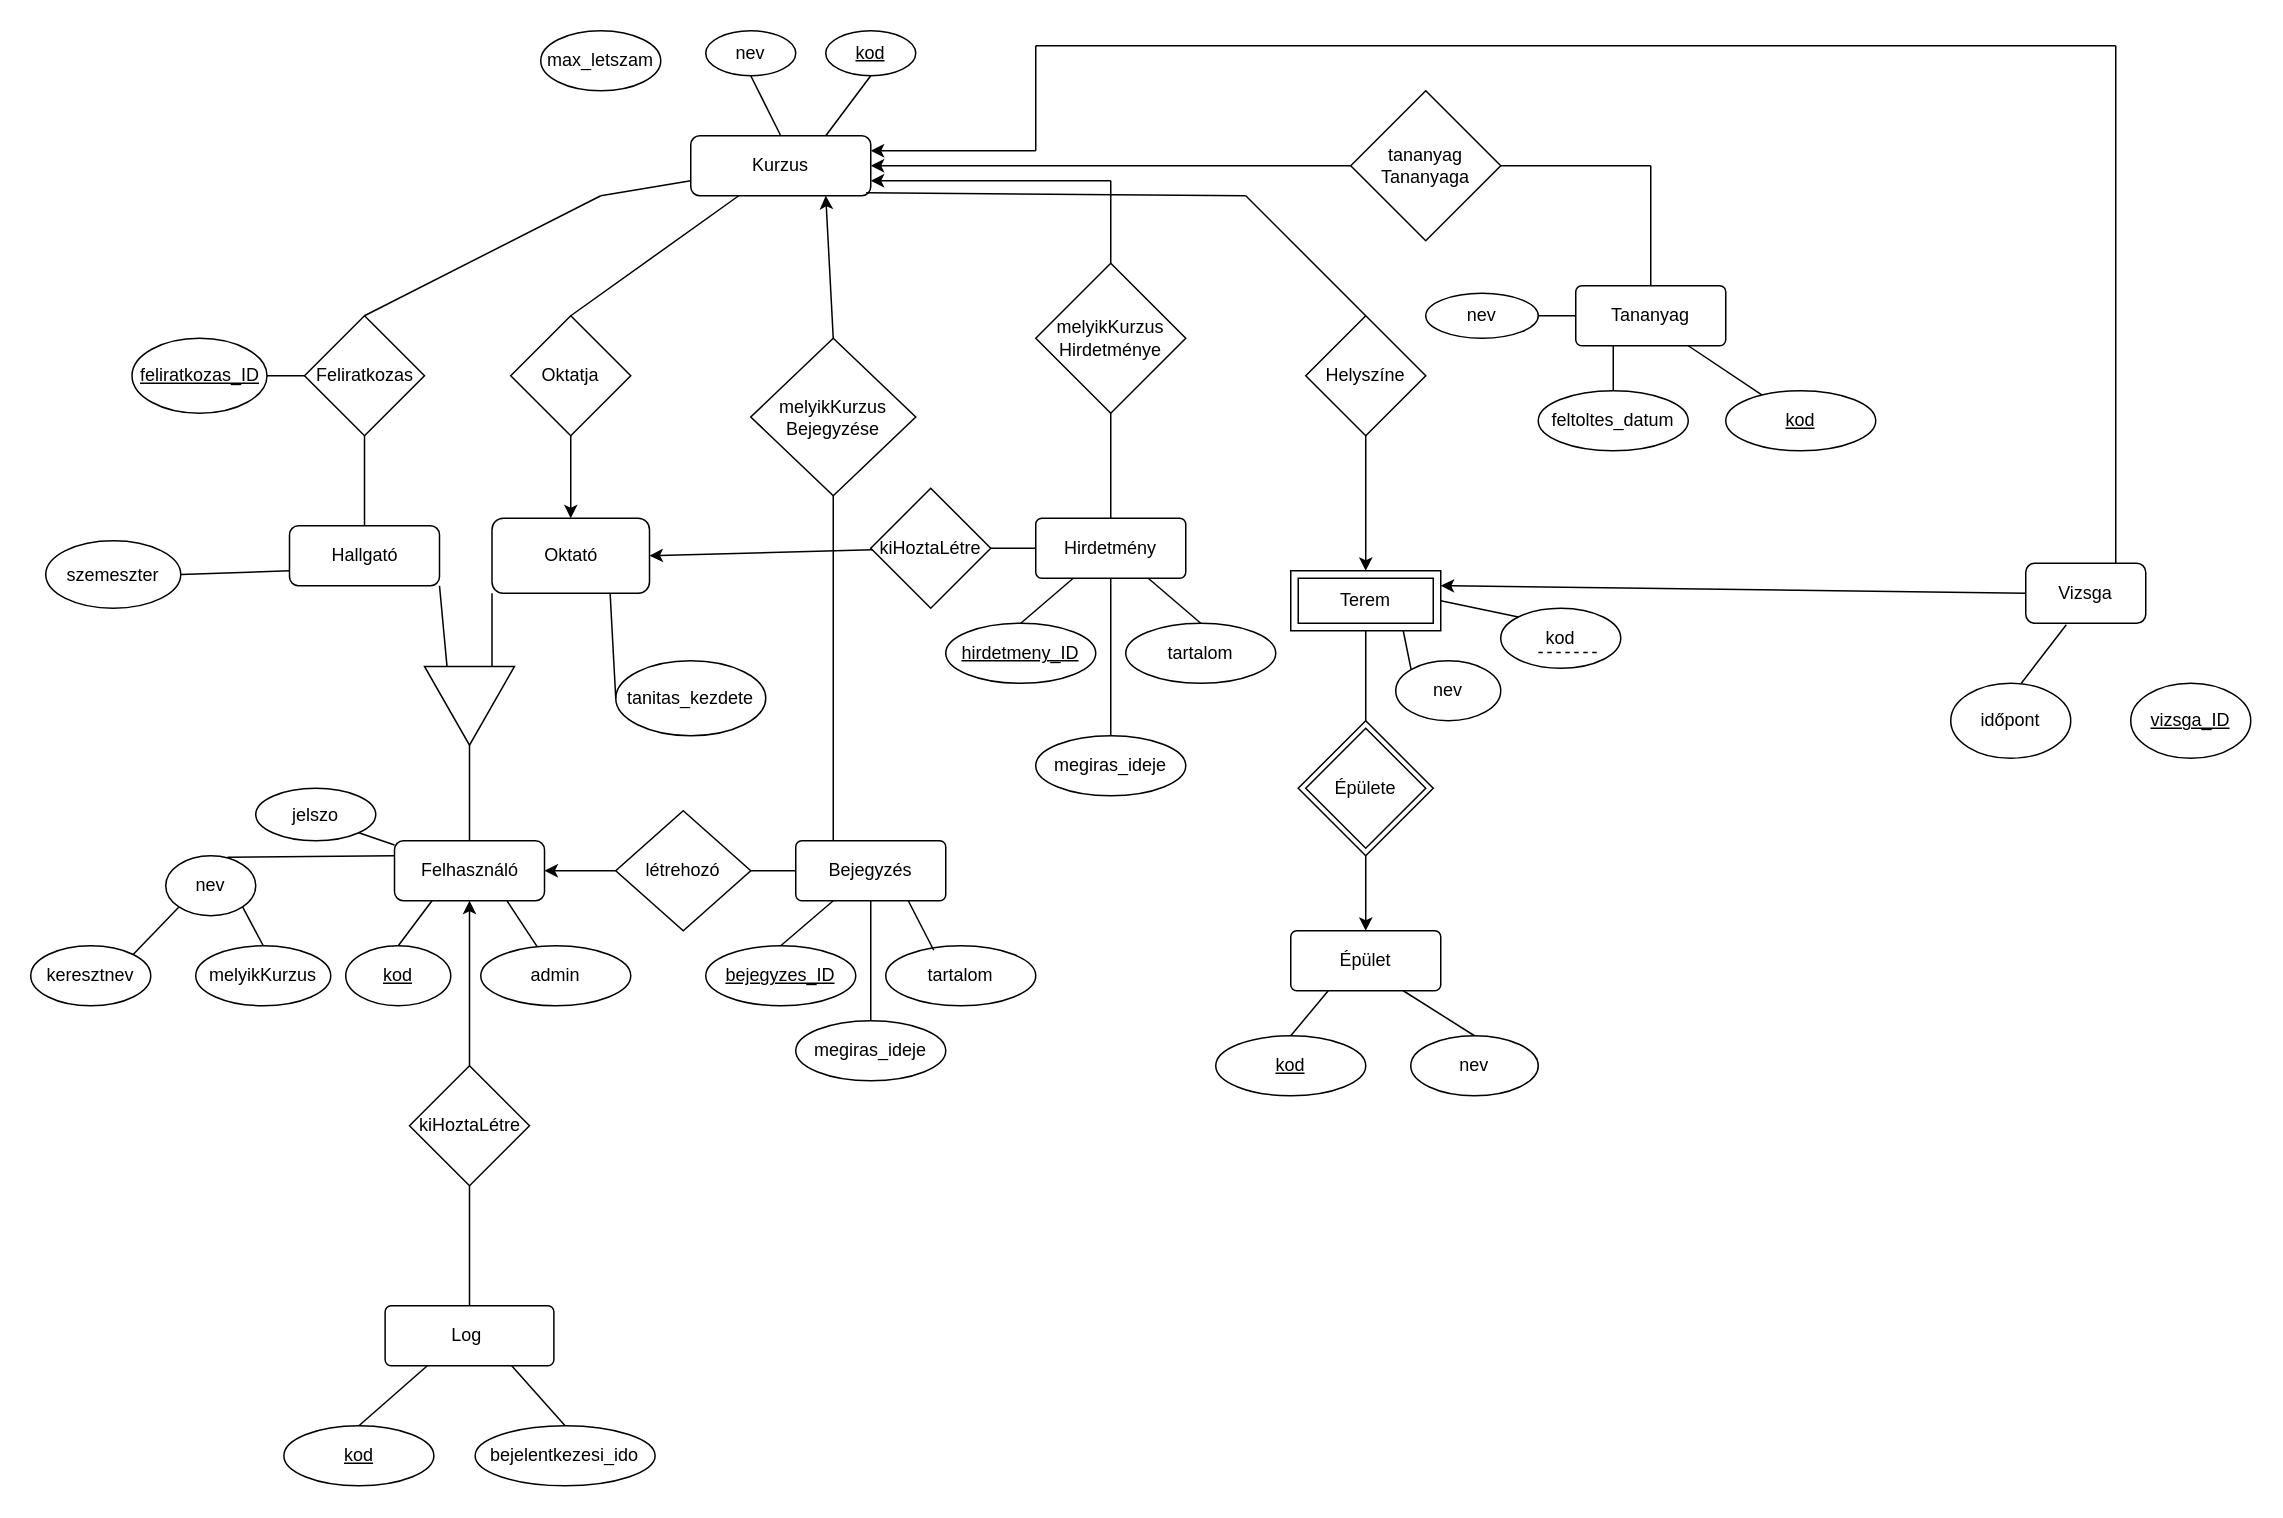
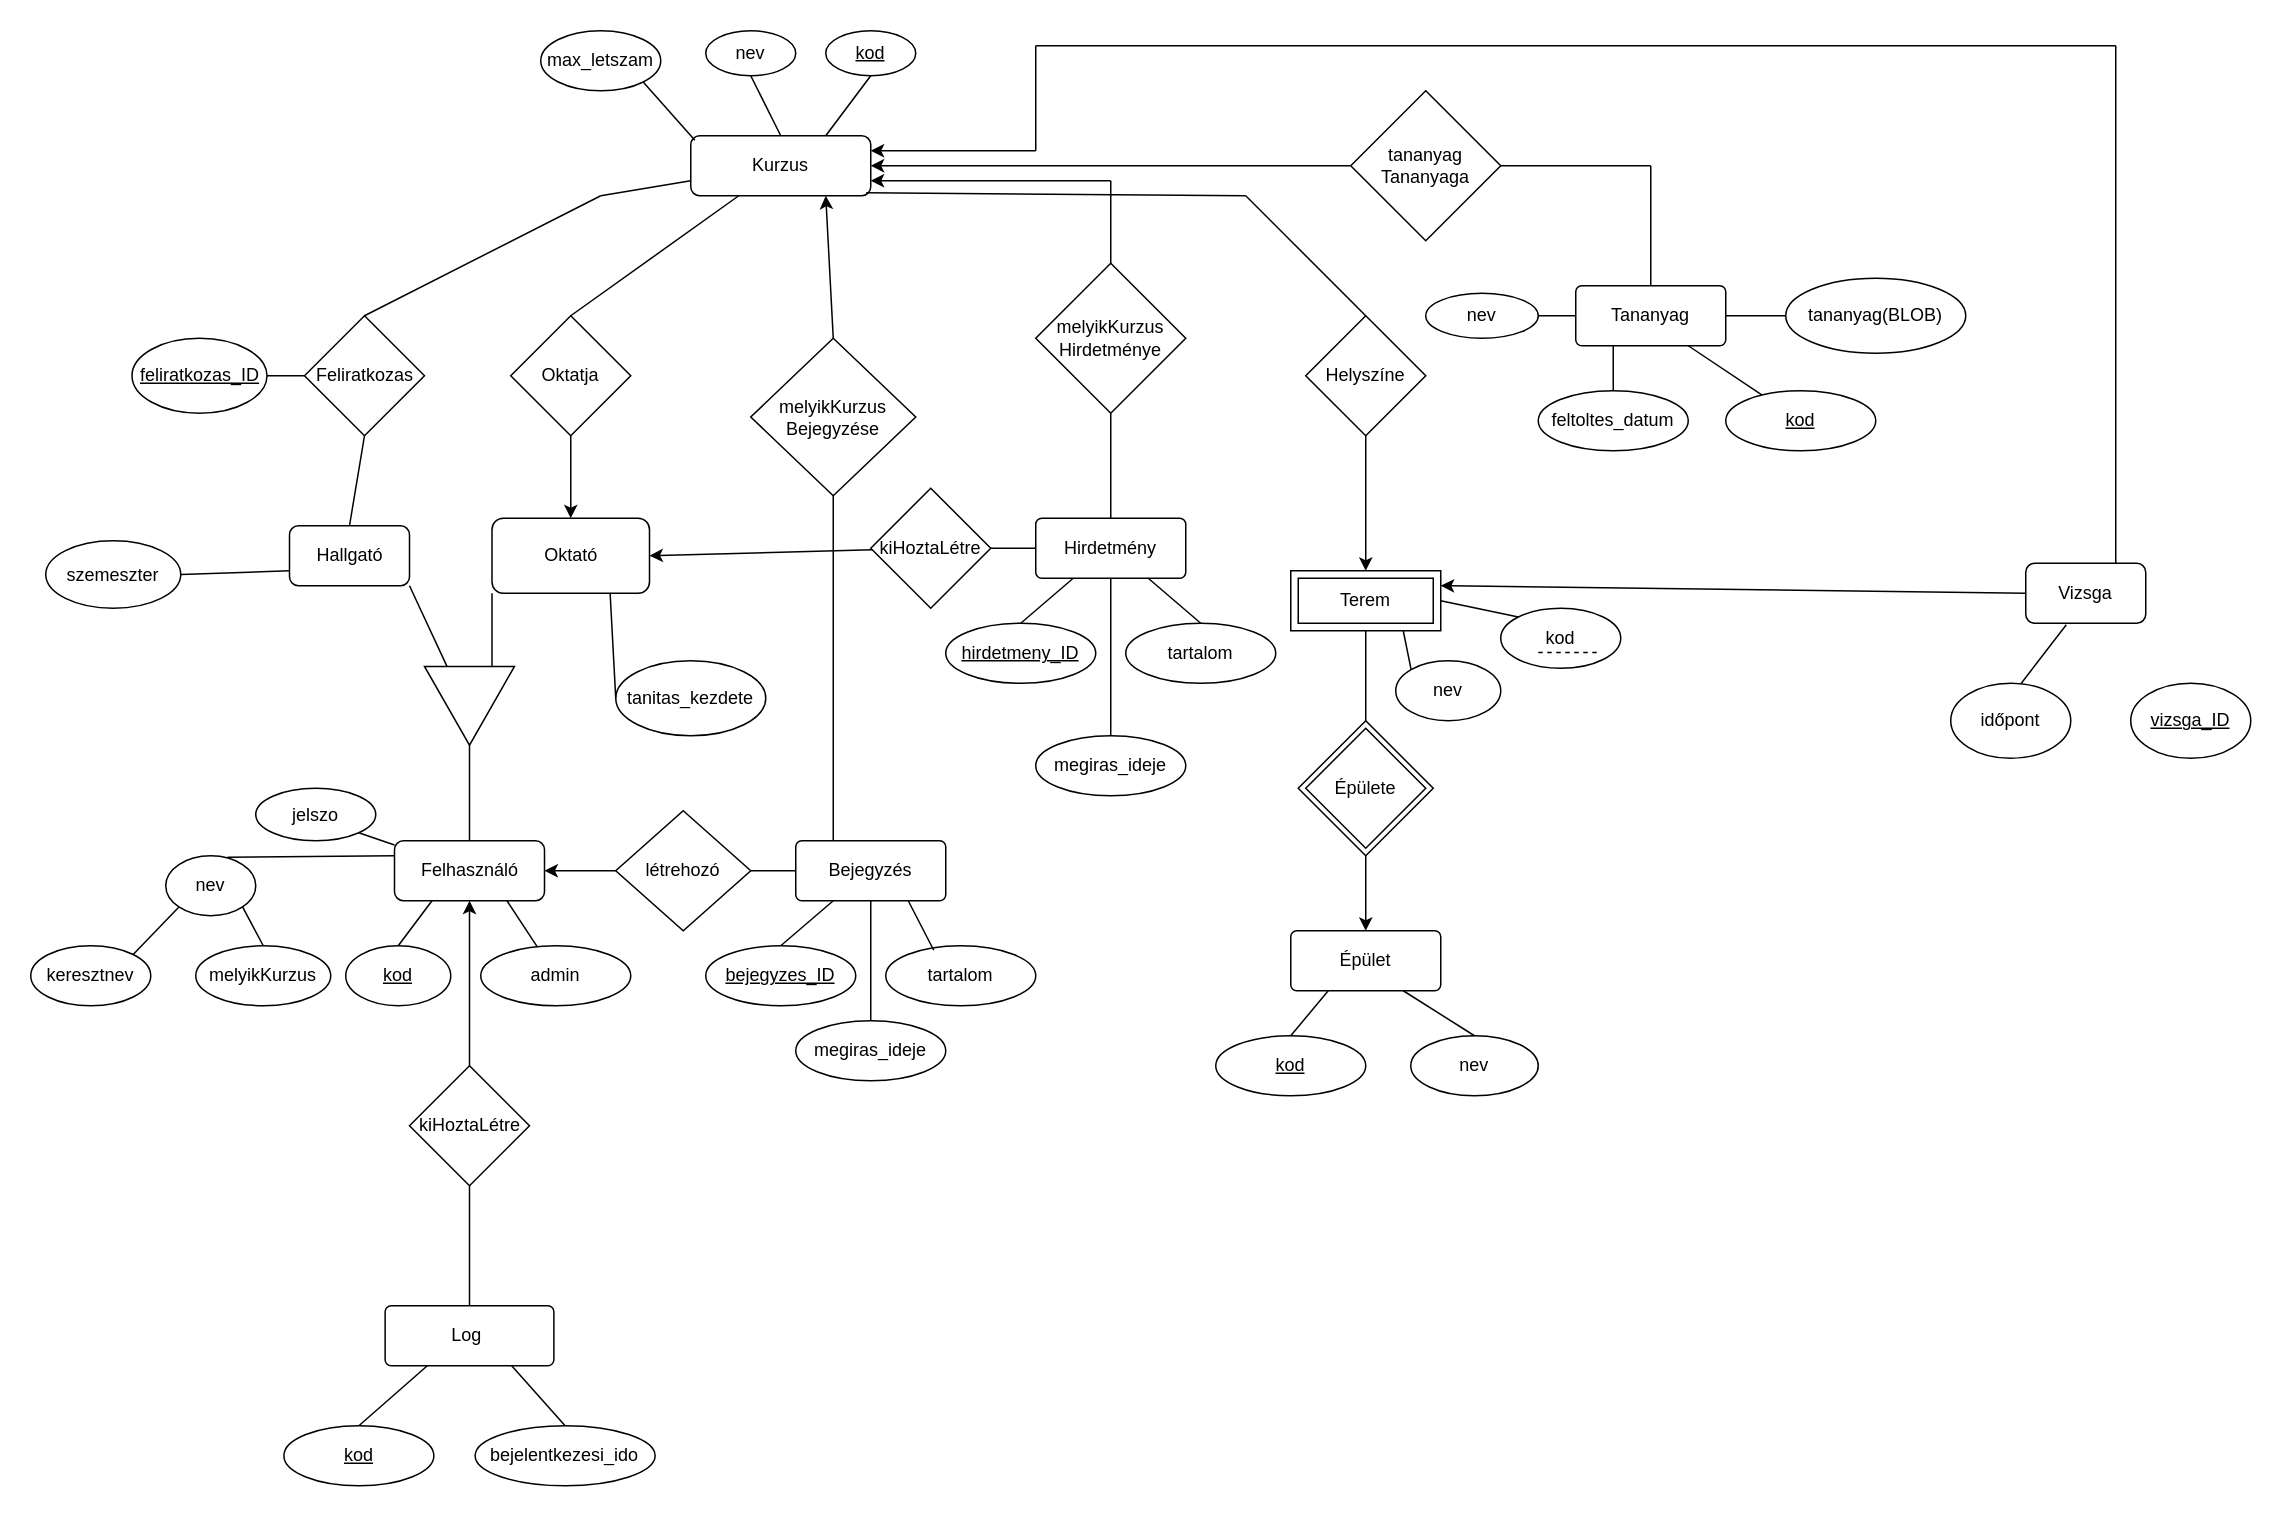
none -> (669, 111)
none -> (1756, 316)
none -> (1876, 316)
(365, 556) -> (350, 556)
